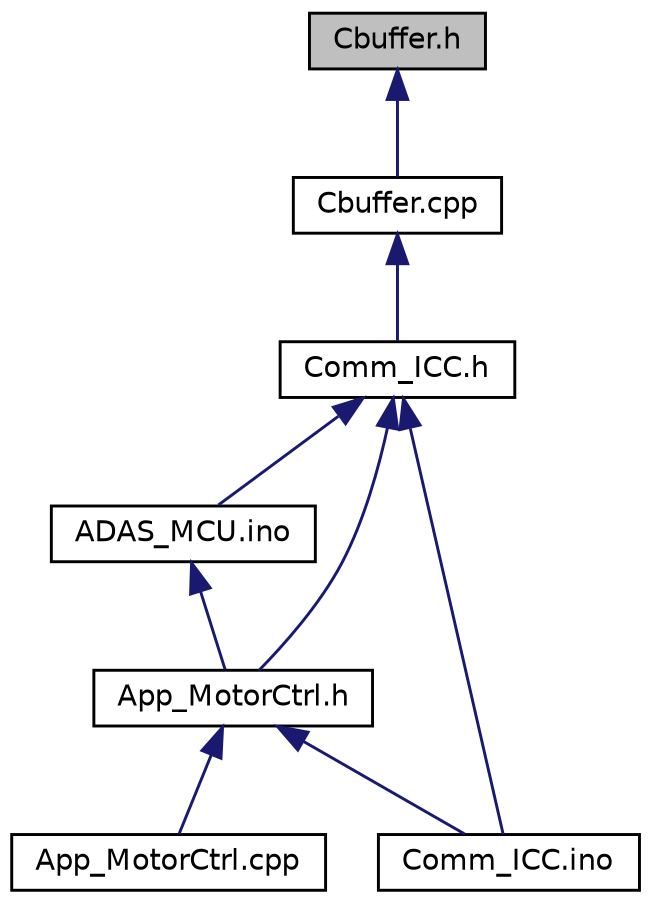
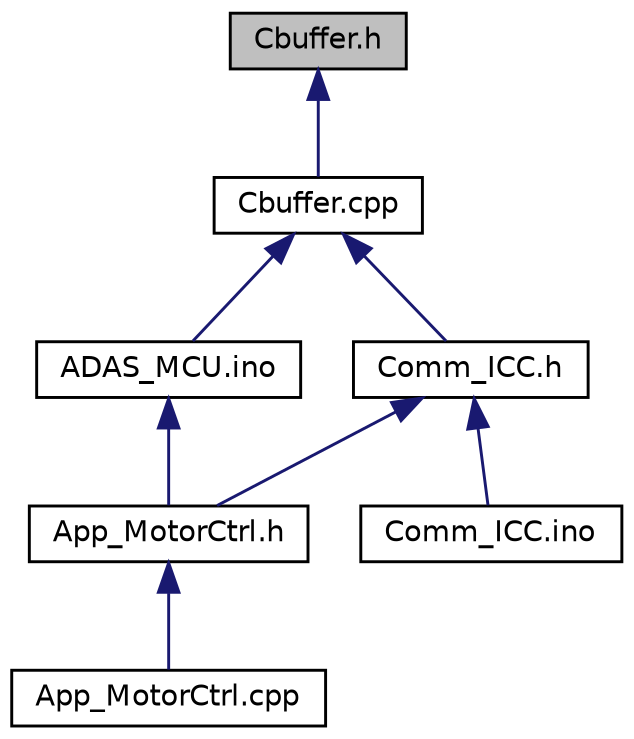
(278, 461) -> (233, 299)
(384, 788) -> none
